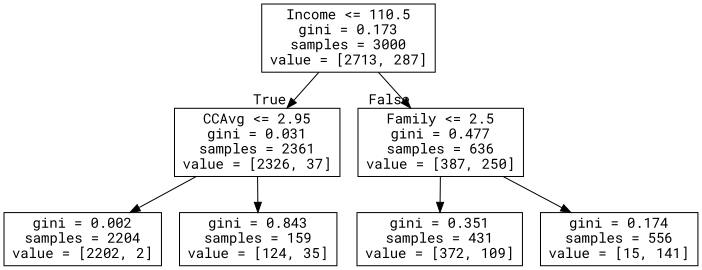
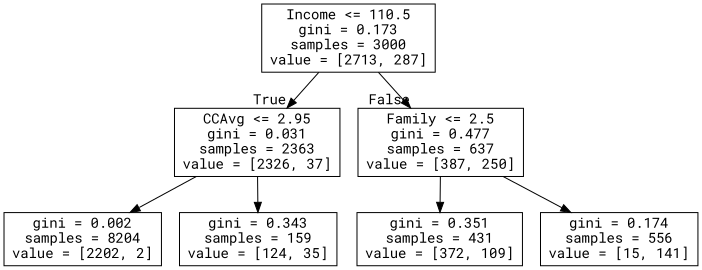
(257, 142) -> (257, 142)
(441, 142) -> (441, 142)
(83, 239) -> (83, 239)
(258, 239) -> (258, 239)
